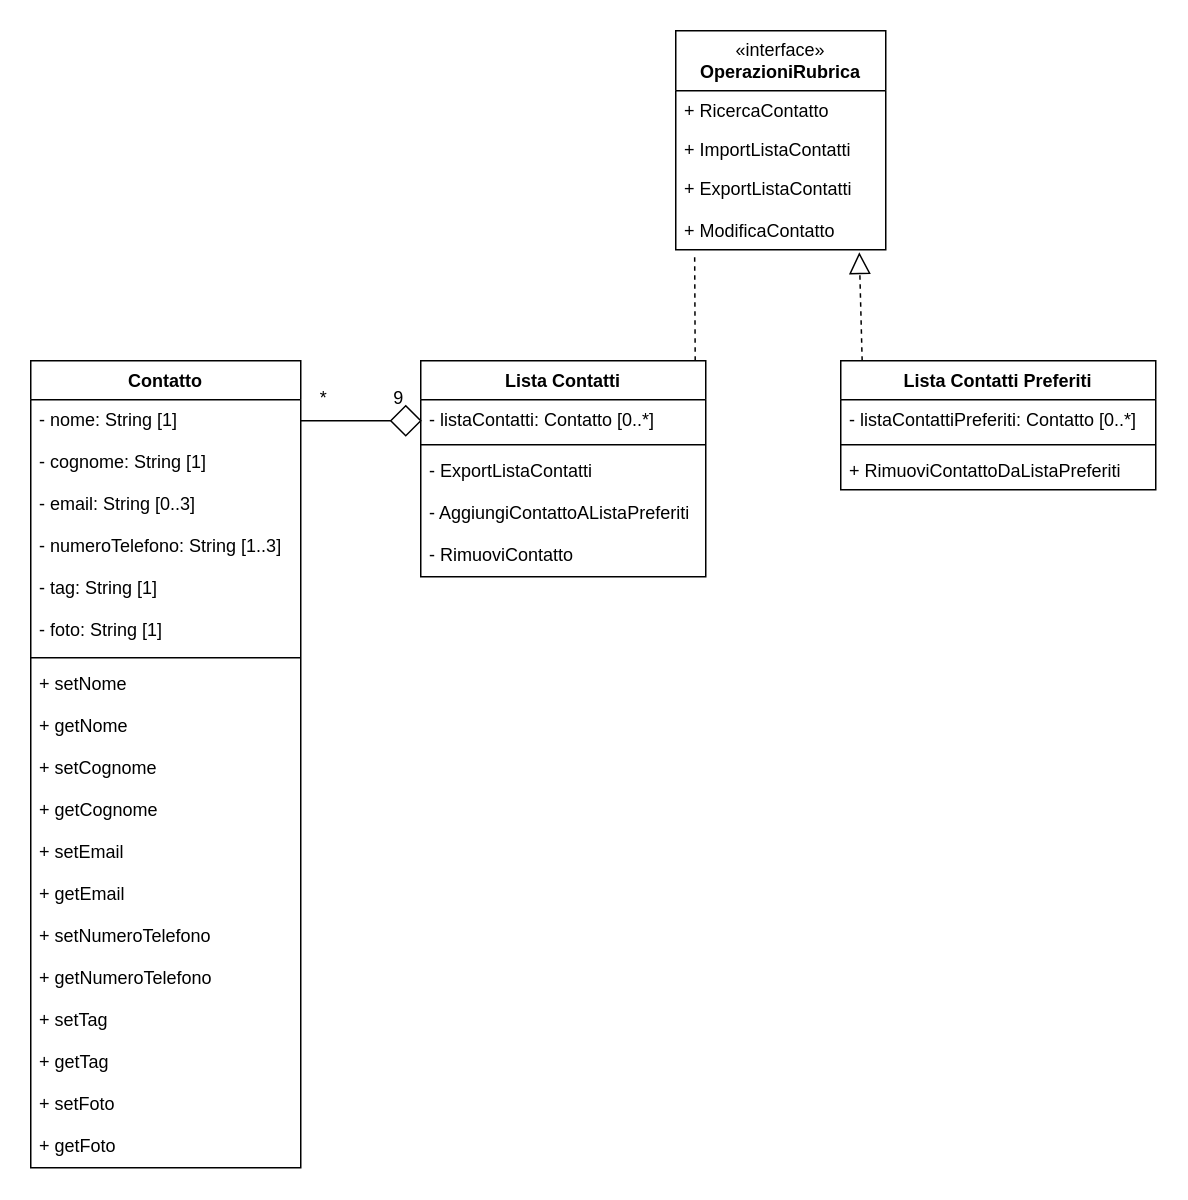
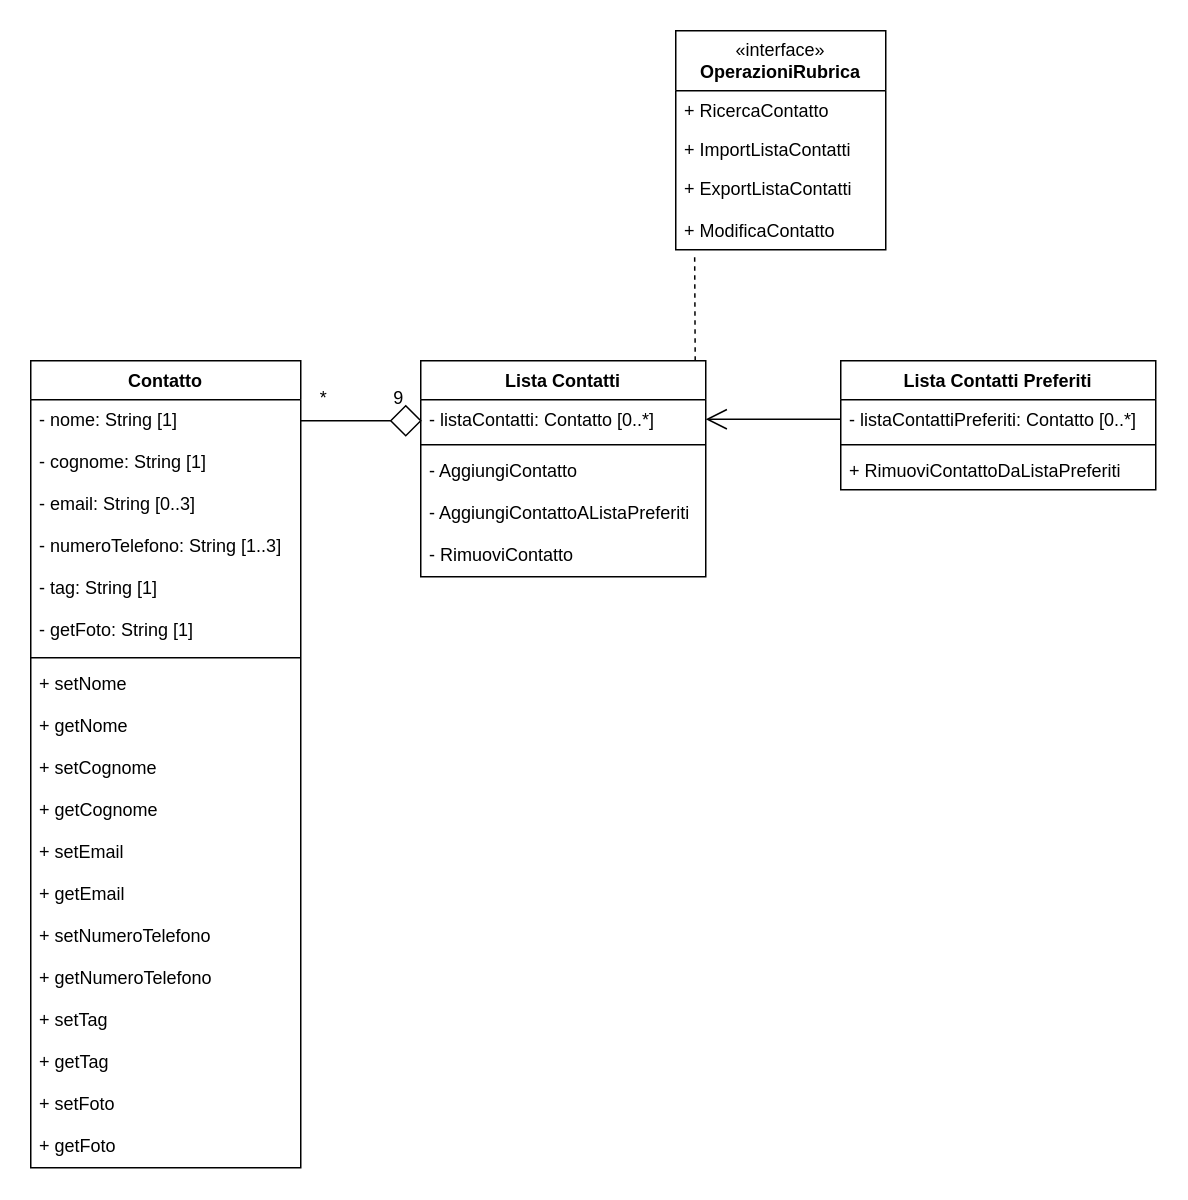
(861, 318) -> none
none -> (773, 419)
(529, 472) -> (513, 472)
(121, 631) -> (137, 631)
